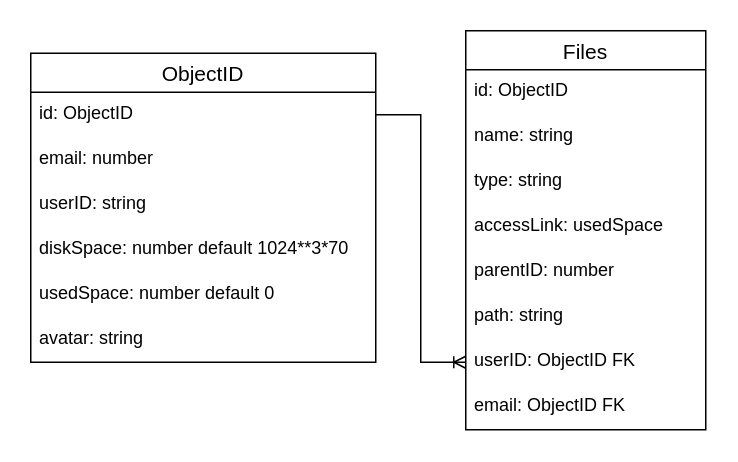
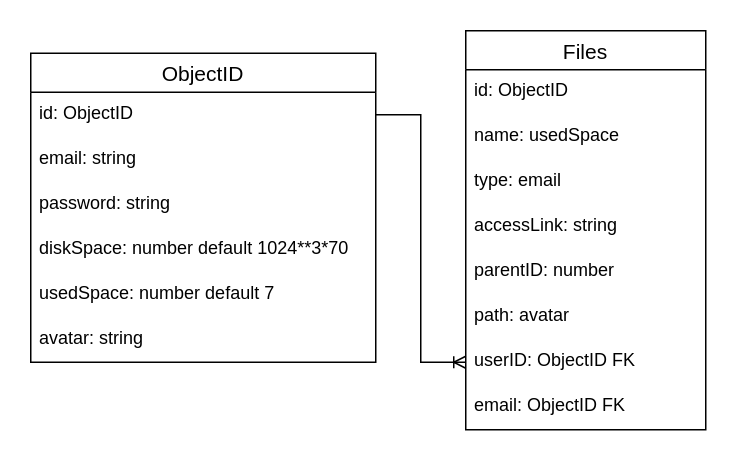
(527, 135) -> (545, 135)
(95, 158) -> (93, 158)
(527, 180) -> (520, 180)
(103, 203) -> (113, 203)
(573, 225) -> (555, 225)
(163, 293) -> (163, 293)
(527, 315) -> (530, 315)
